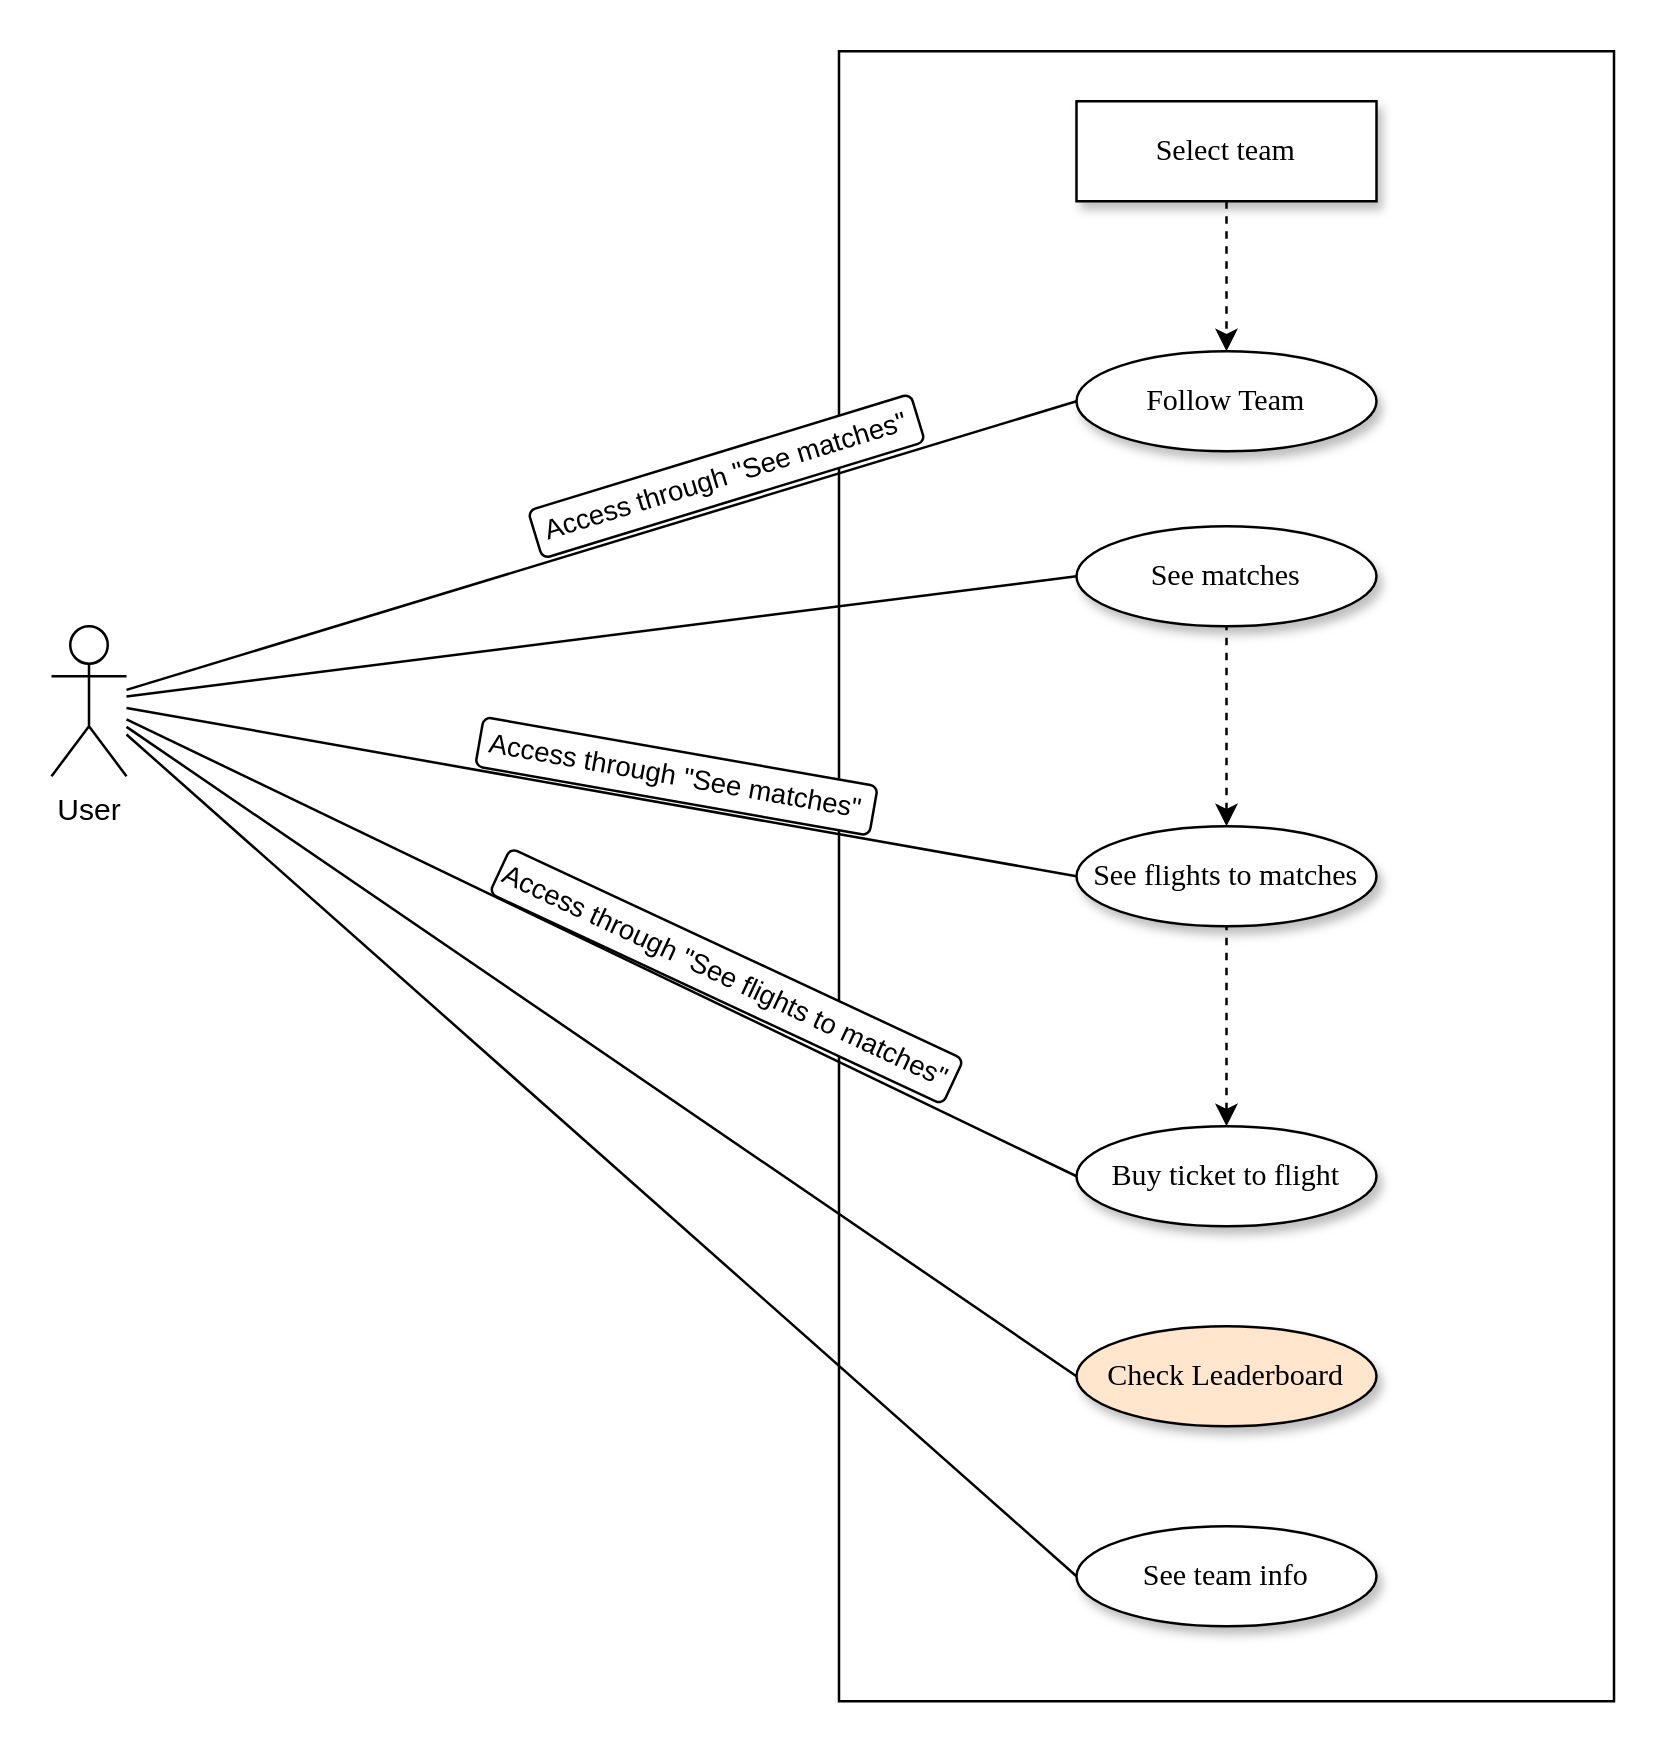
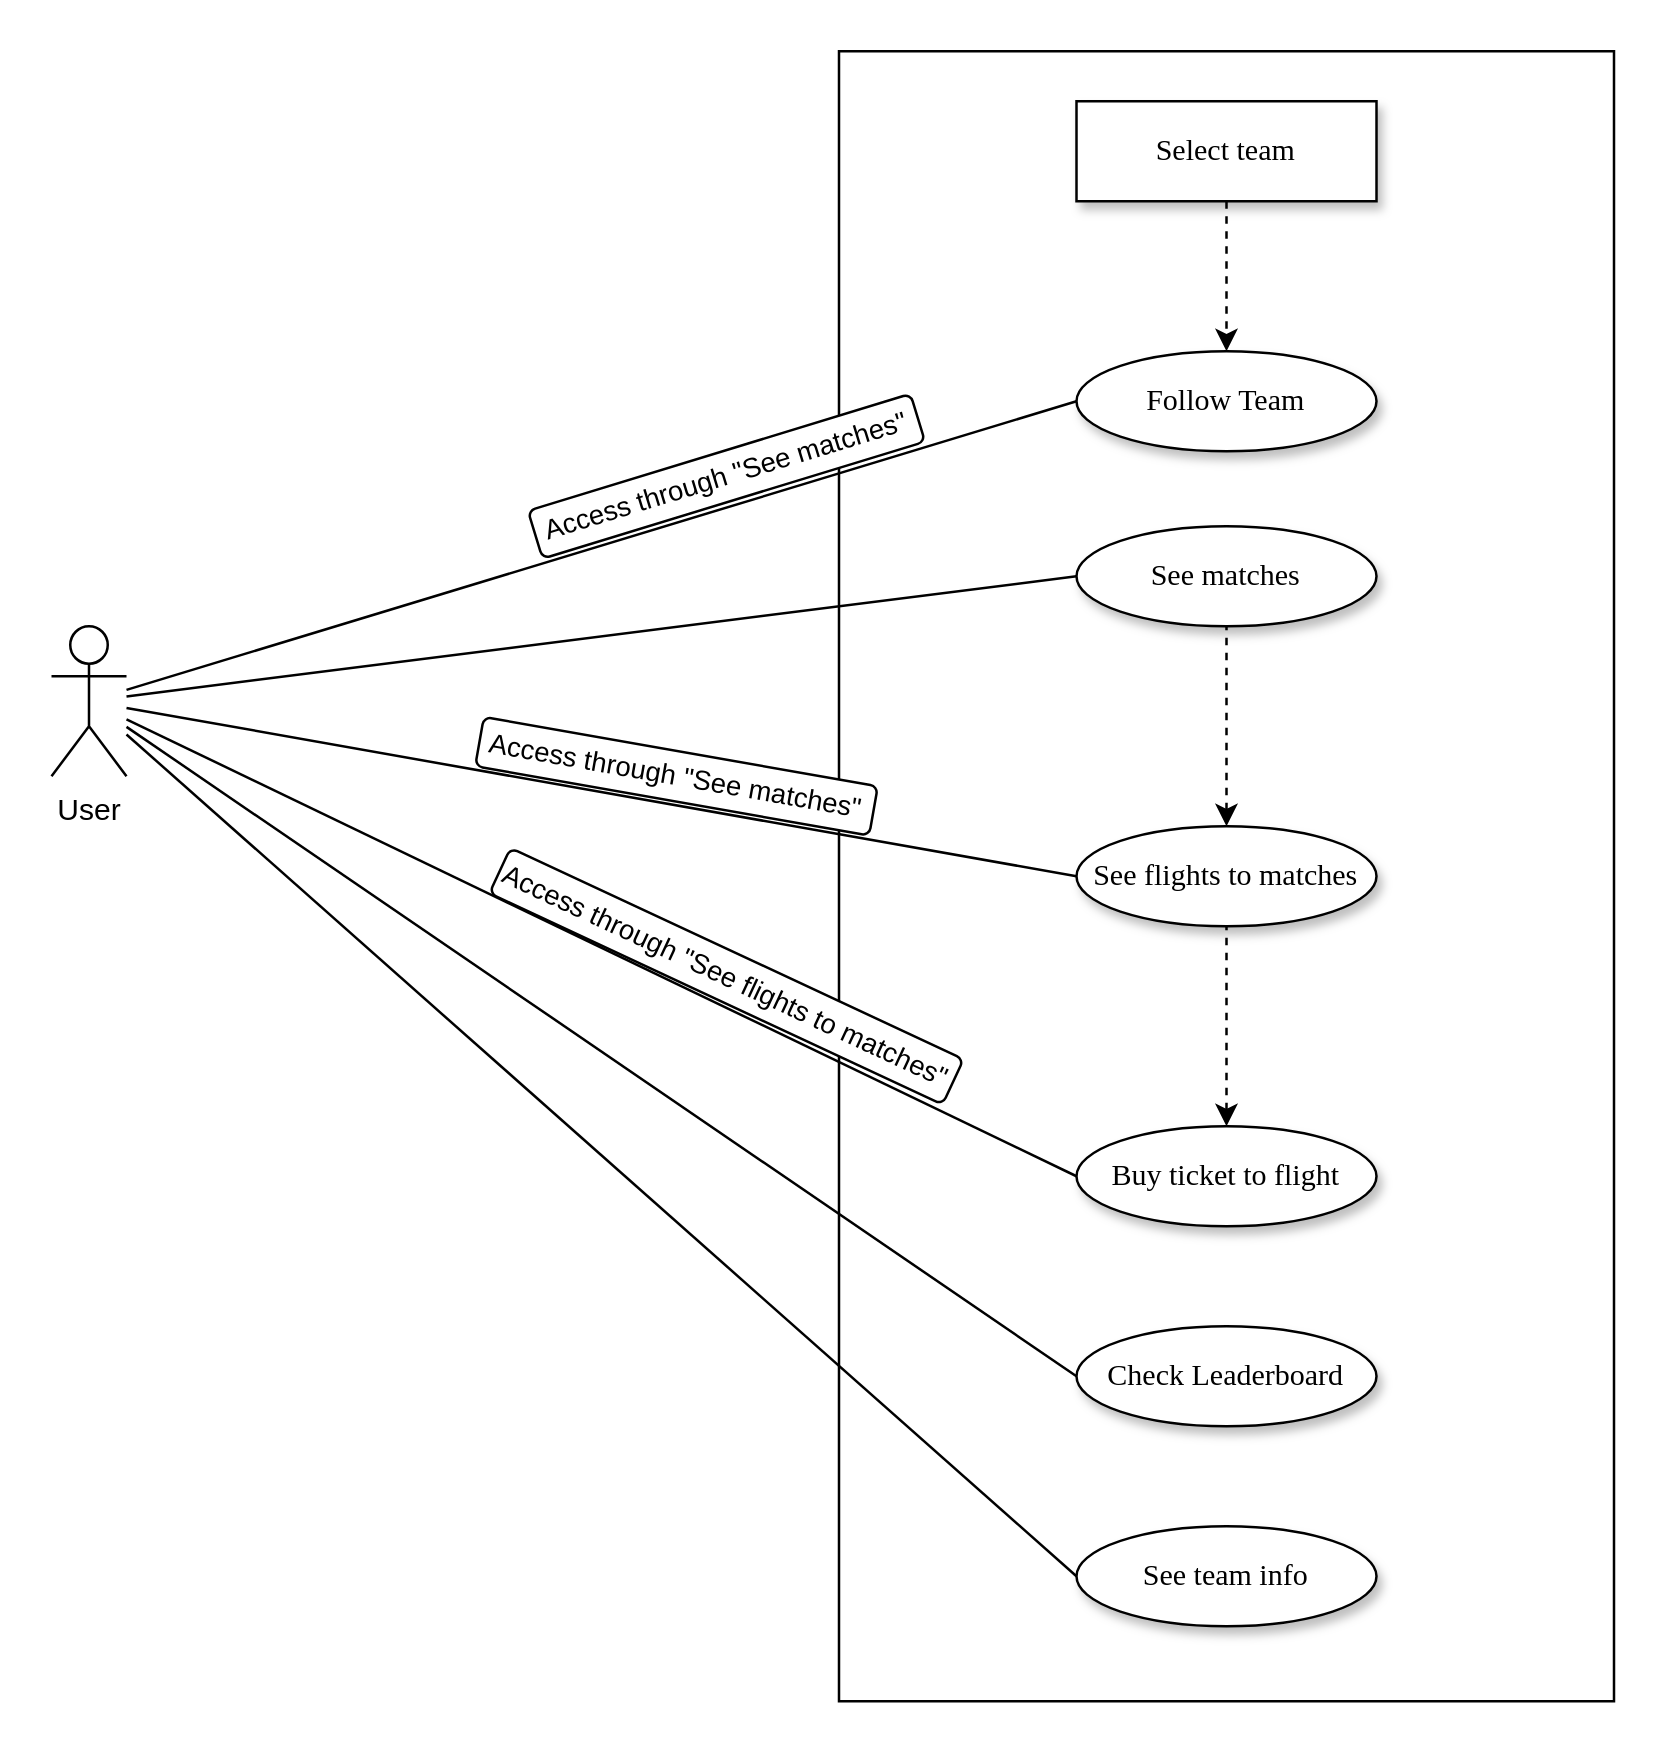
(1226, 1376) -> (1226, 1376)
